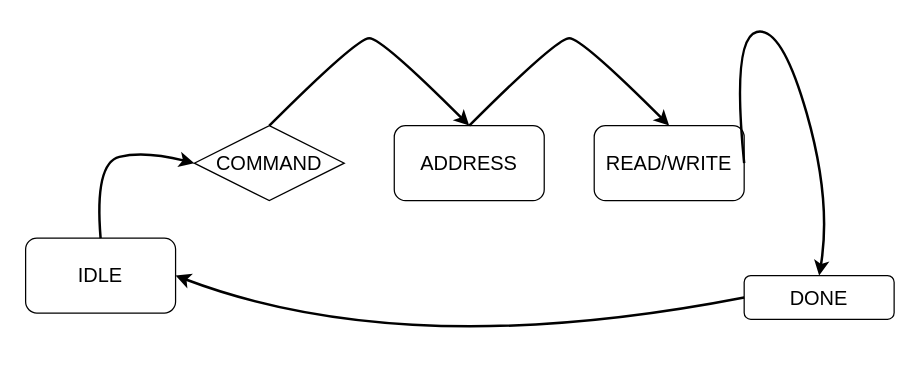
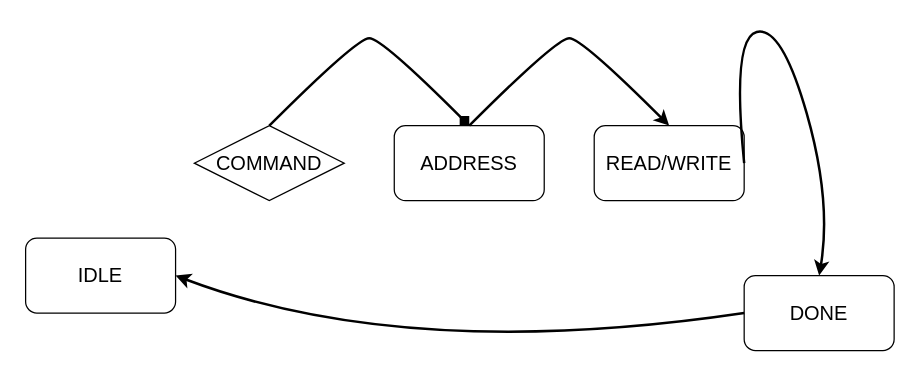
(461, 117) -> (460, 117)
(110, 163) -> none
(819, 298) -> (819, 313)
